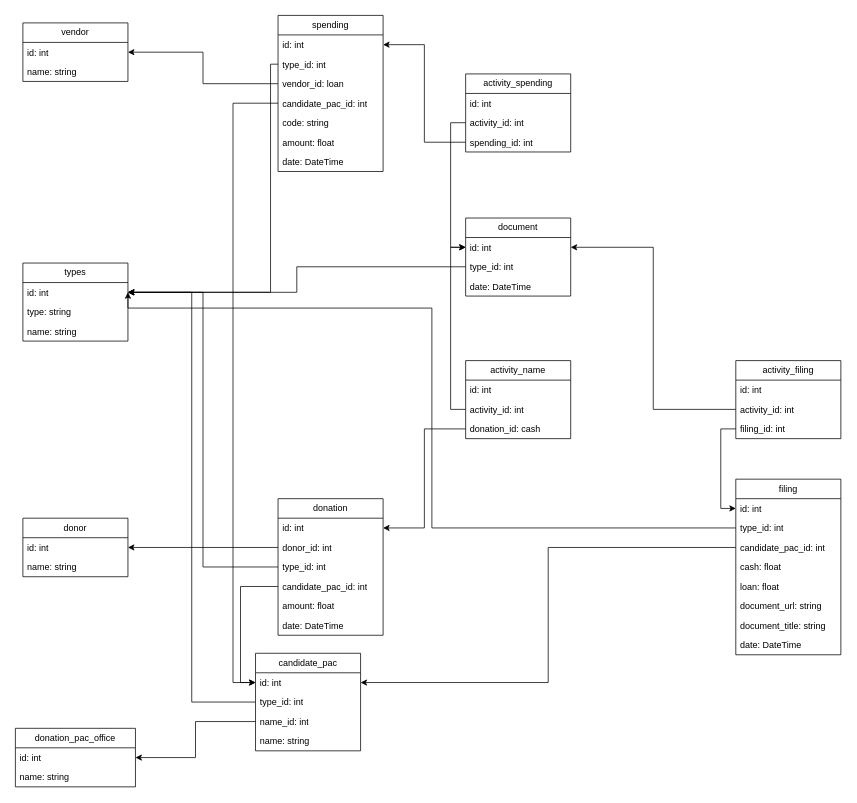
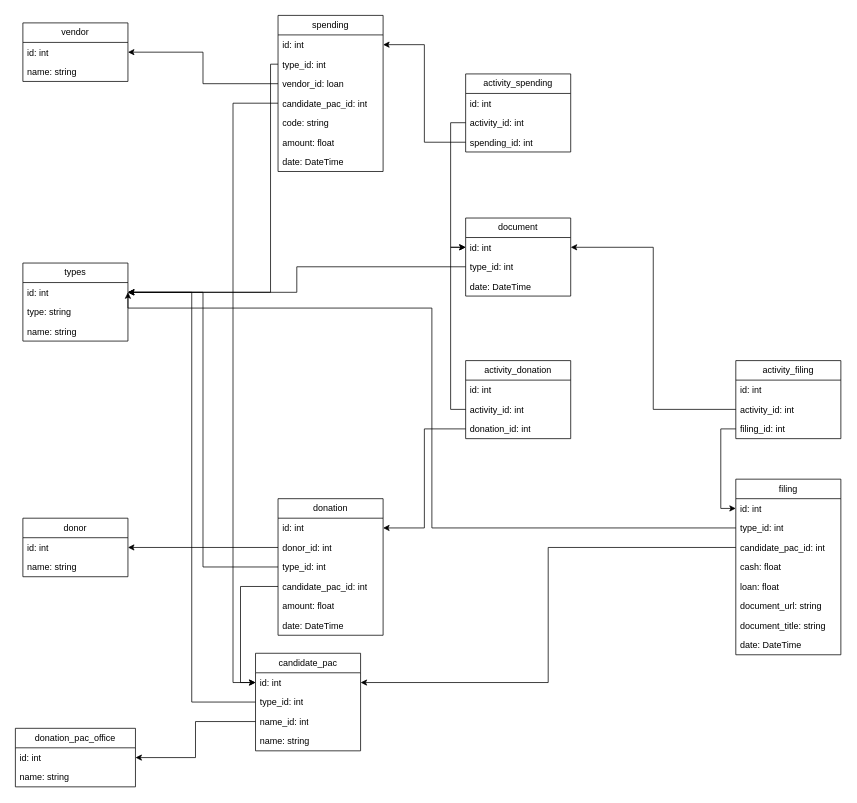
(518, 370) -> (518, 370)
(508, 430) -> (504, 430)
